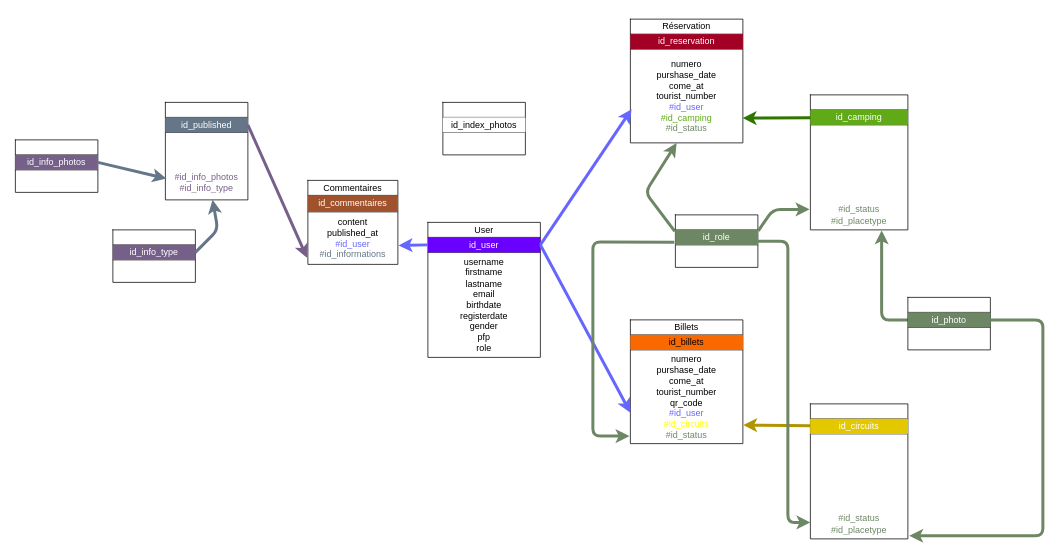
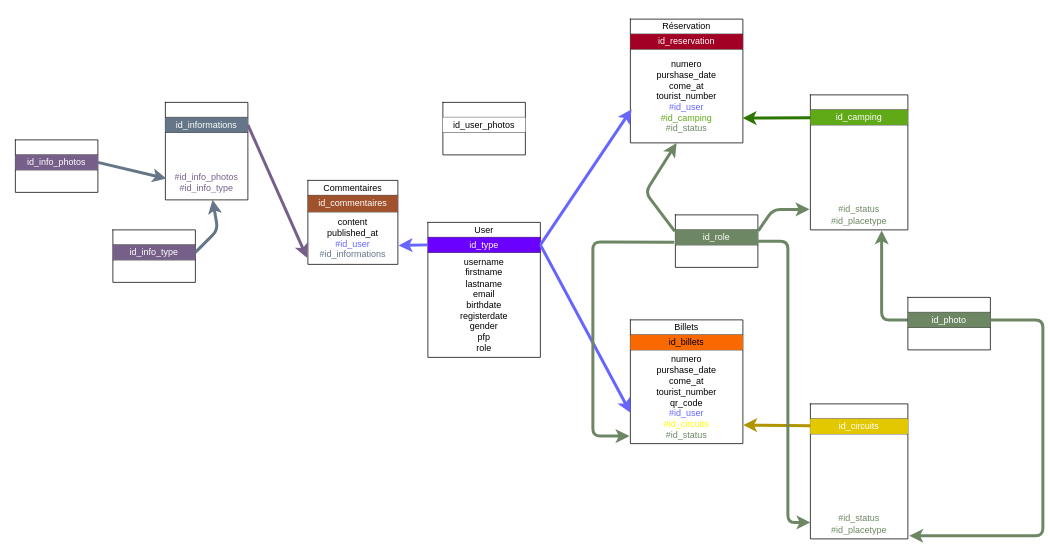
(207, 125) -> (207, 125)
(484, 125) -> (484, 125)
(484, 245) -> (484, 245)
